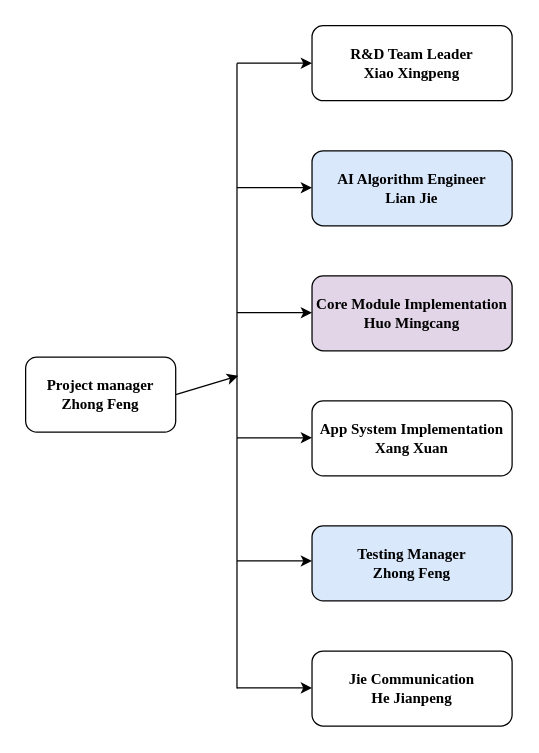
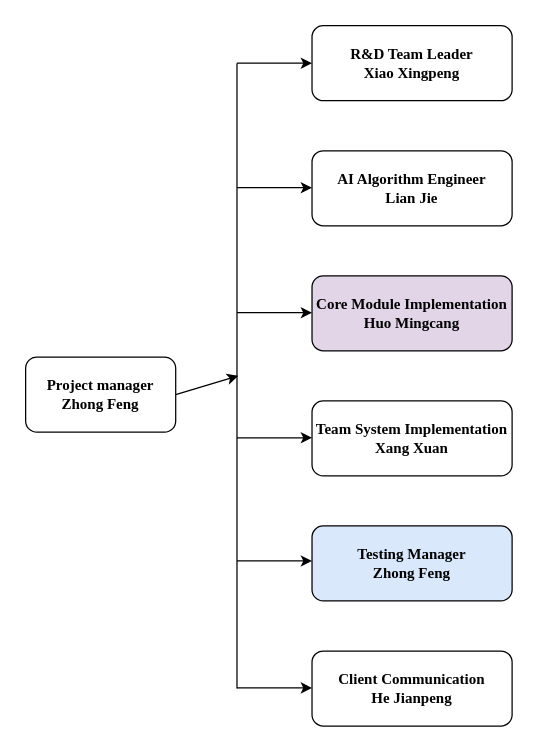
(412, 188) -> (412, 188)
(412, 438) -> (412, 438)
(412, 688) -> (412, 688)
